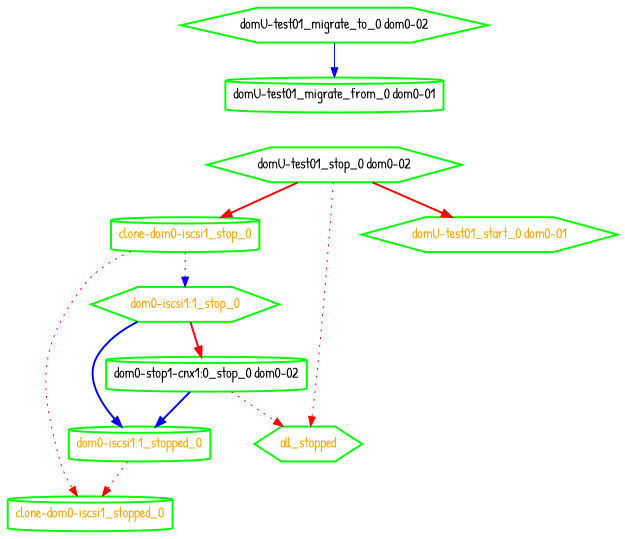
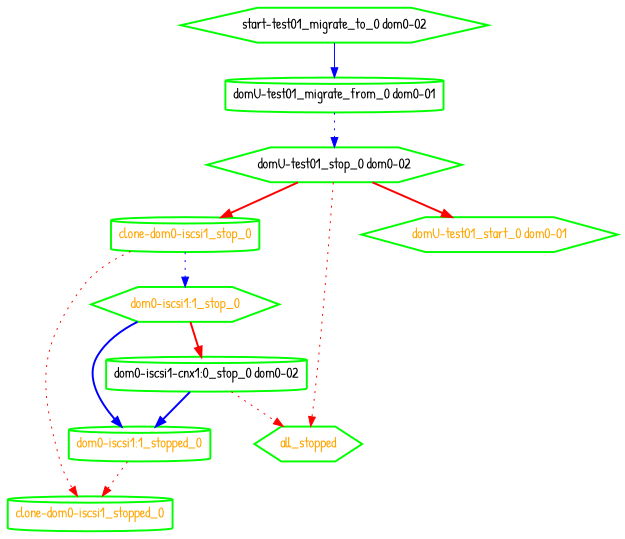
(334, 25) -> (334, 25)
none -> (334, 125)
(206, 374) -> (206, 374)
